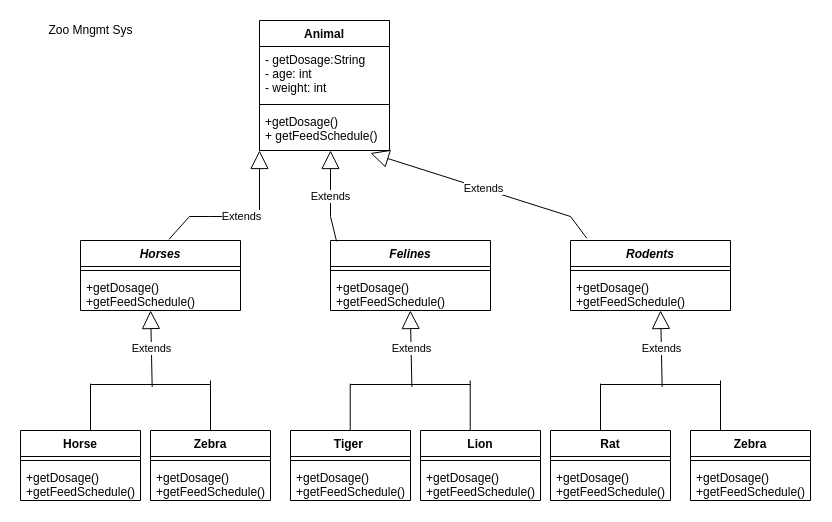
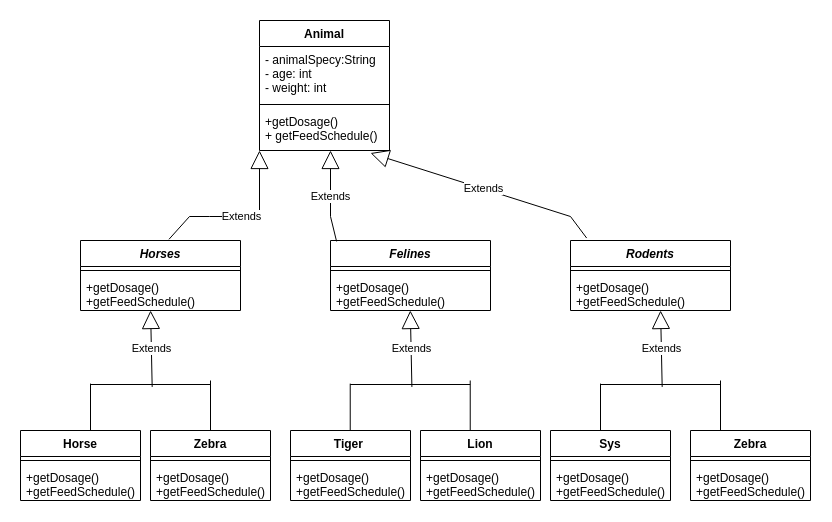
(91, 31) -> none
(321, 60) -> (324, 60)
(610, 444) -> (610, 444)
